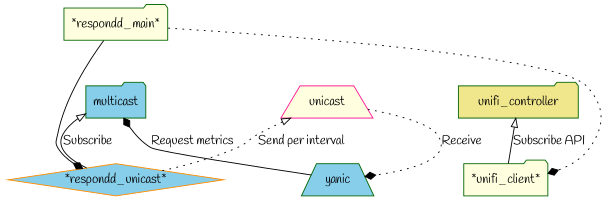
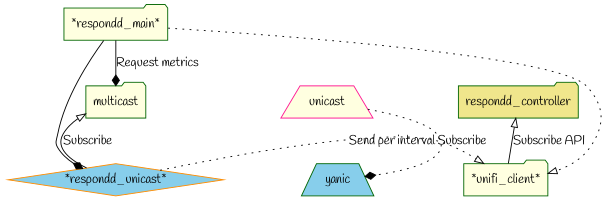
(433, 51) -> (433, 51)
(116, 102) -> (116, 102)
(518, 102) -> (518, 102)
(462, 141) -> (462, 141)
(225, 153) -> (319, 143)
(221, 161) -> (116, 58)
